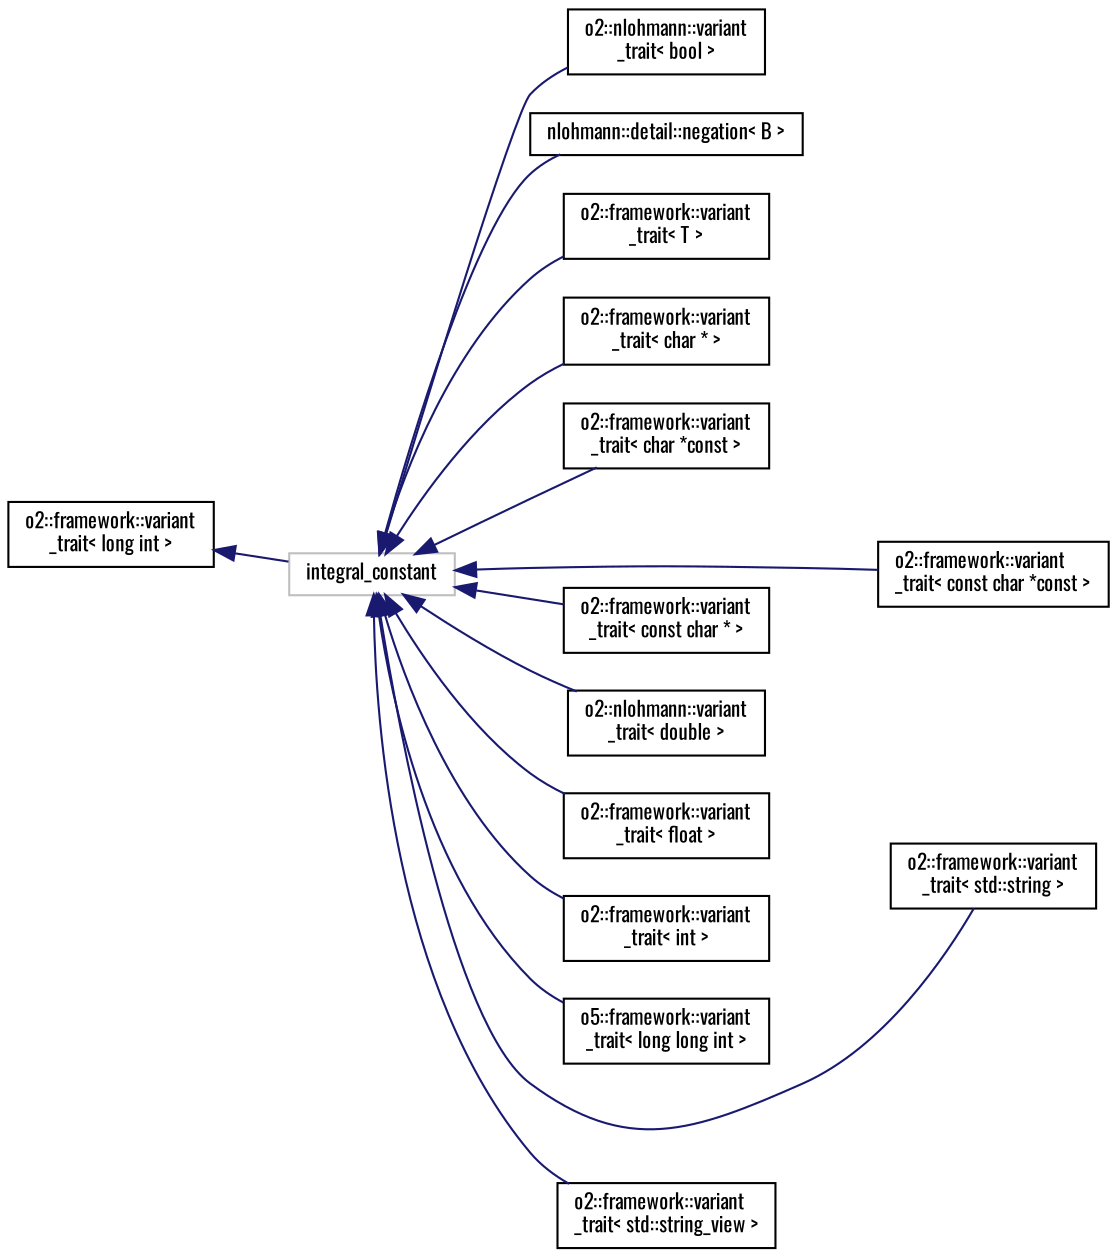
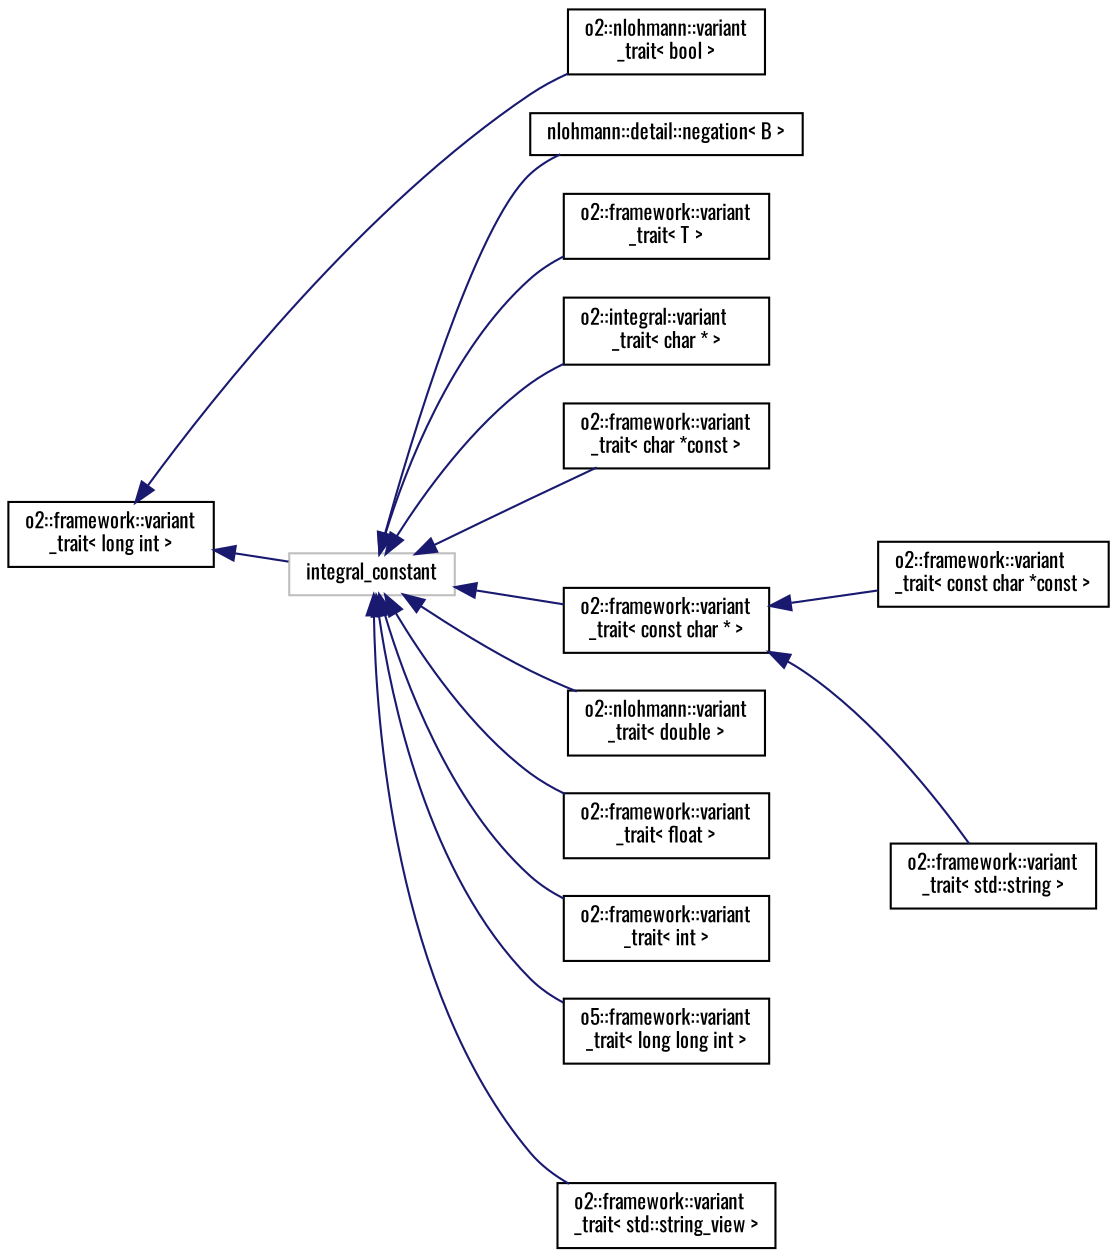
(485, 218) -> (339, 259)
(666, 331) -> (666, 331)
(677, 566) -> (835, 597)
(548, 1095) -> (887, 744)
